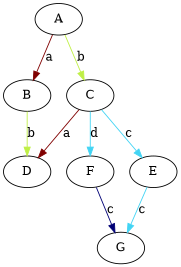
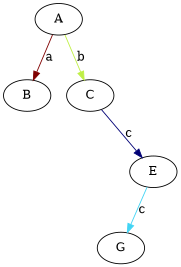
(119, 130) -> (119, 130)
(27, 172) -> none
(90, 172) -> none
